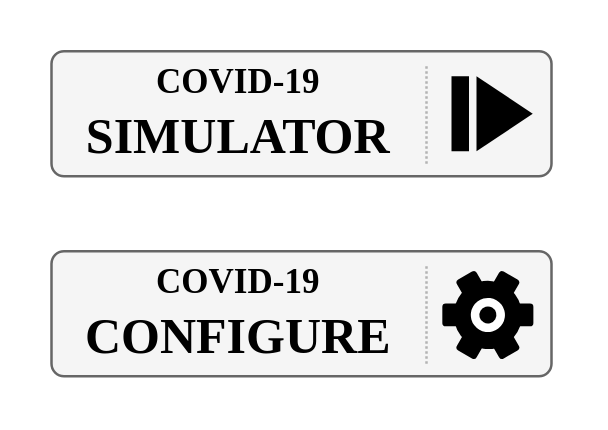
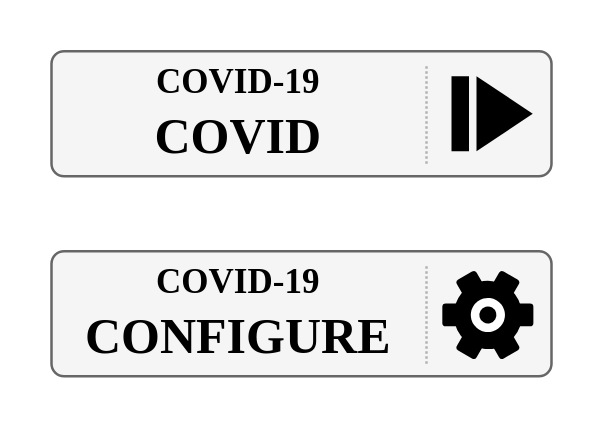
(239, 134) -> (239, 134)
